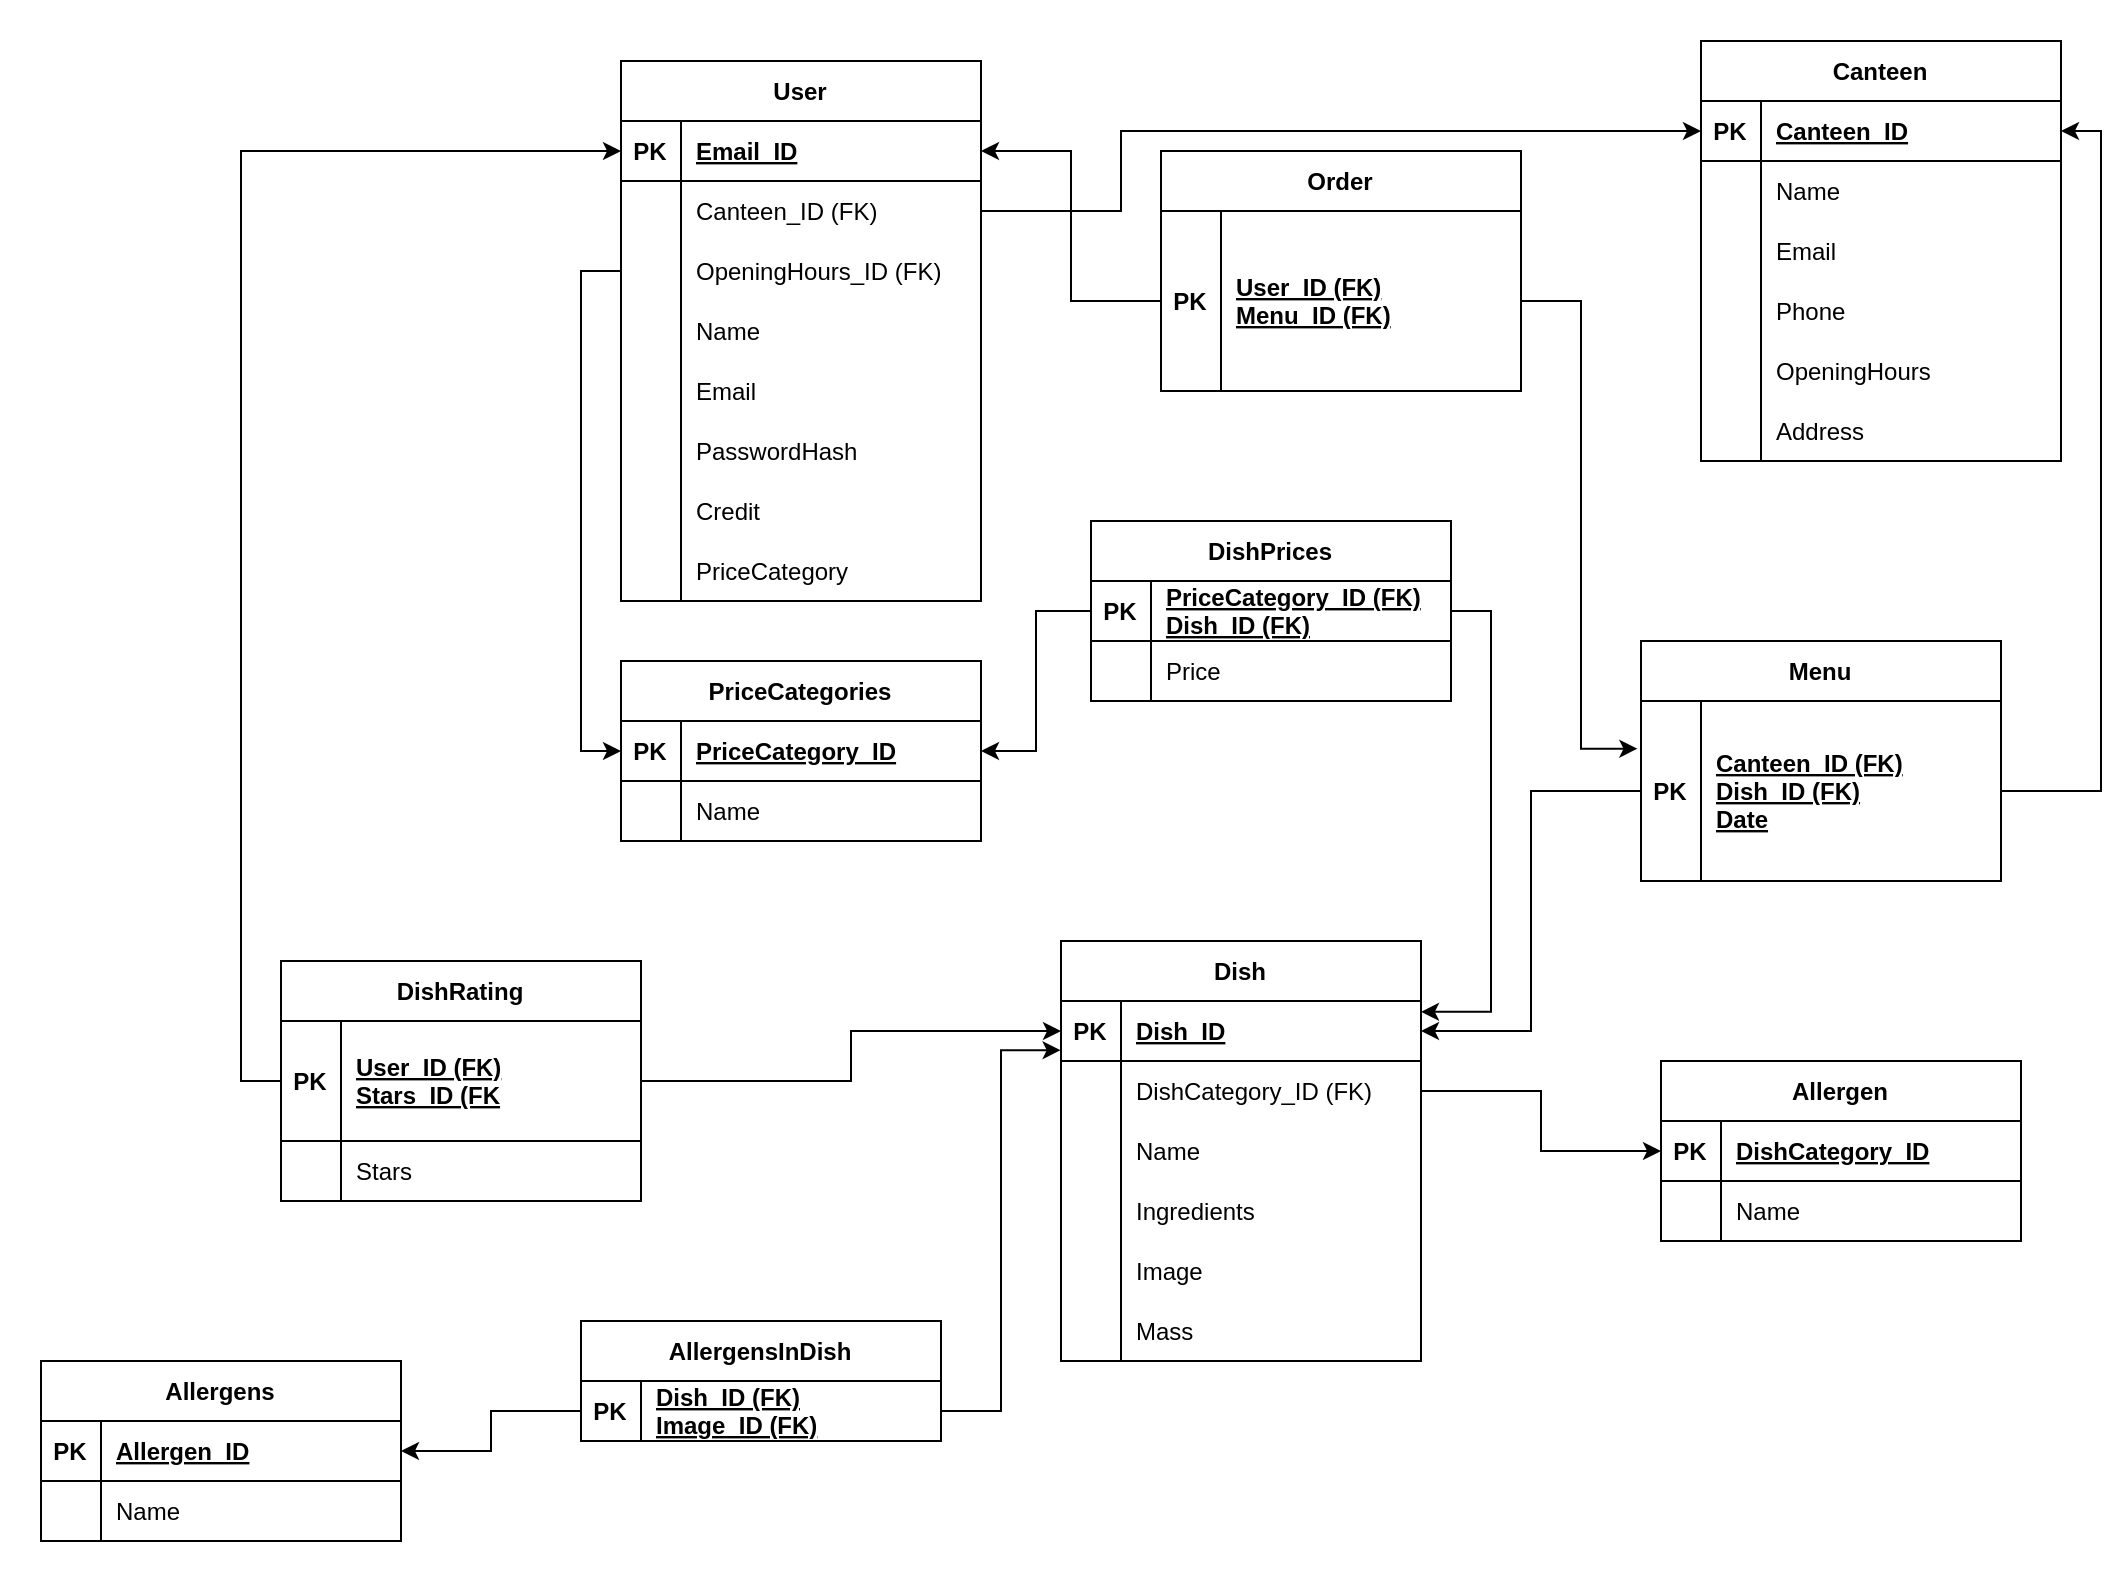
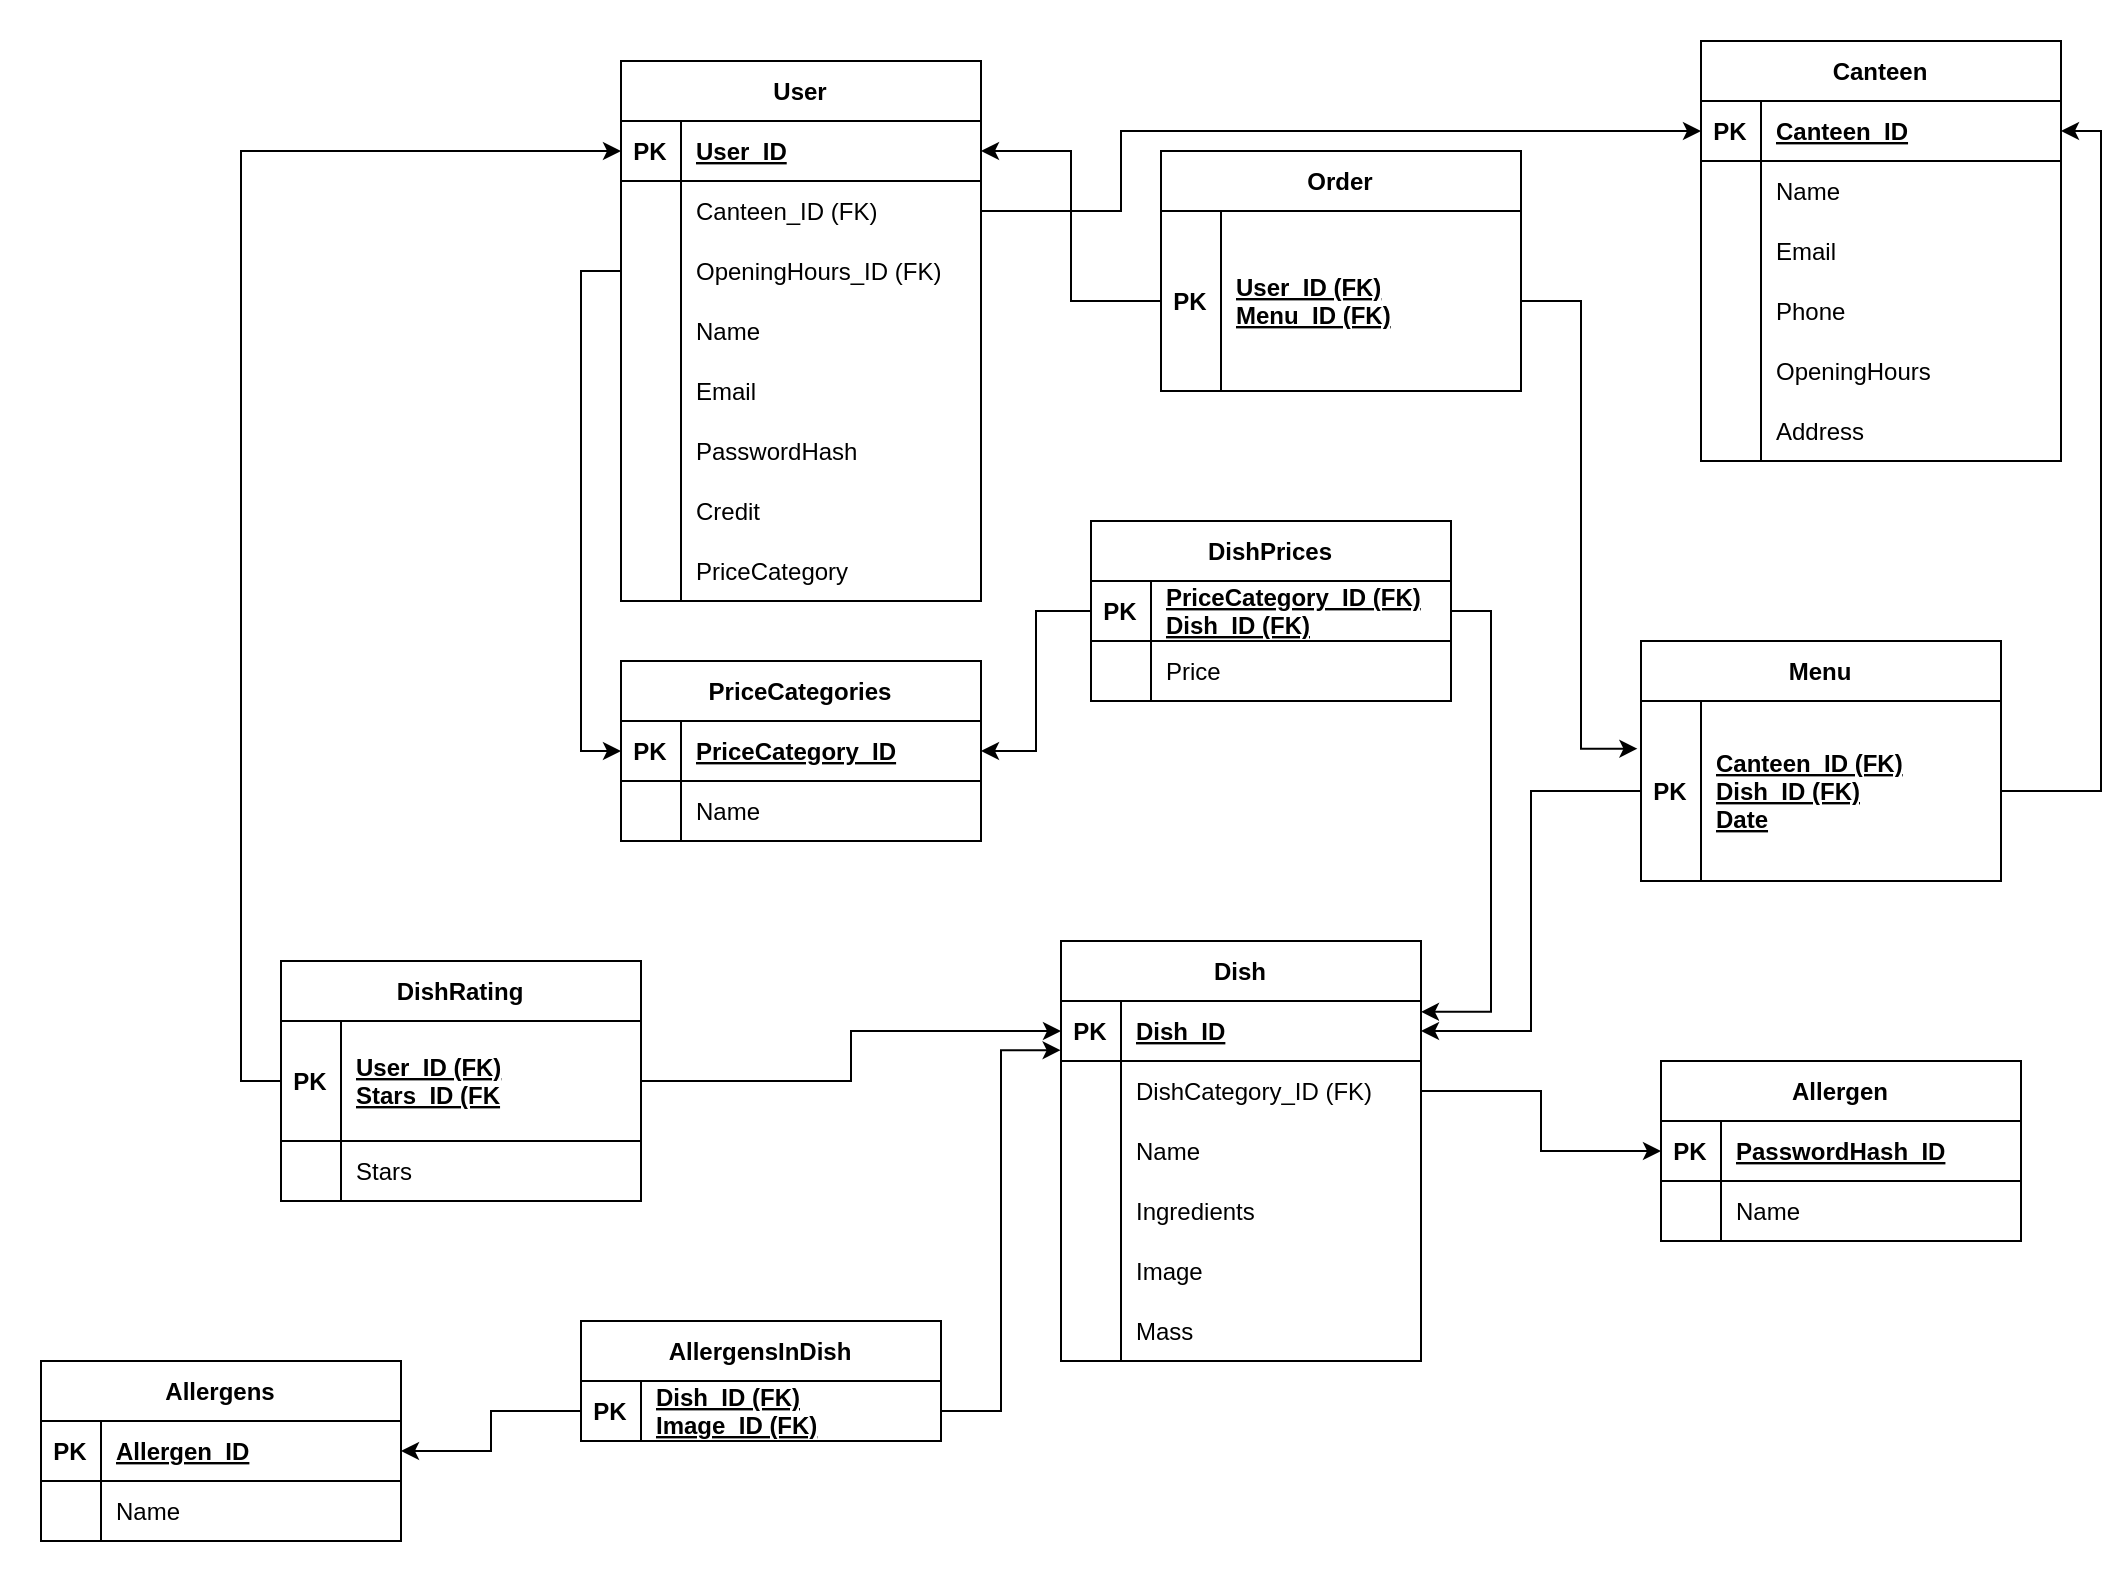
(744, 152) -> (743, 152)
(1834, 1152) -> (1837, 1152)
